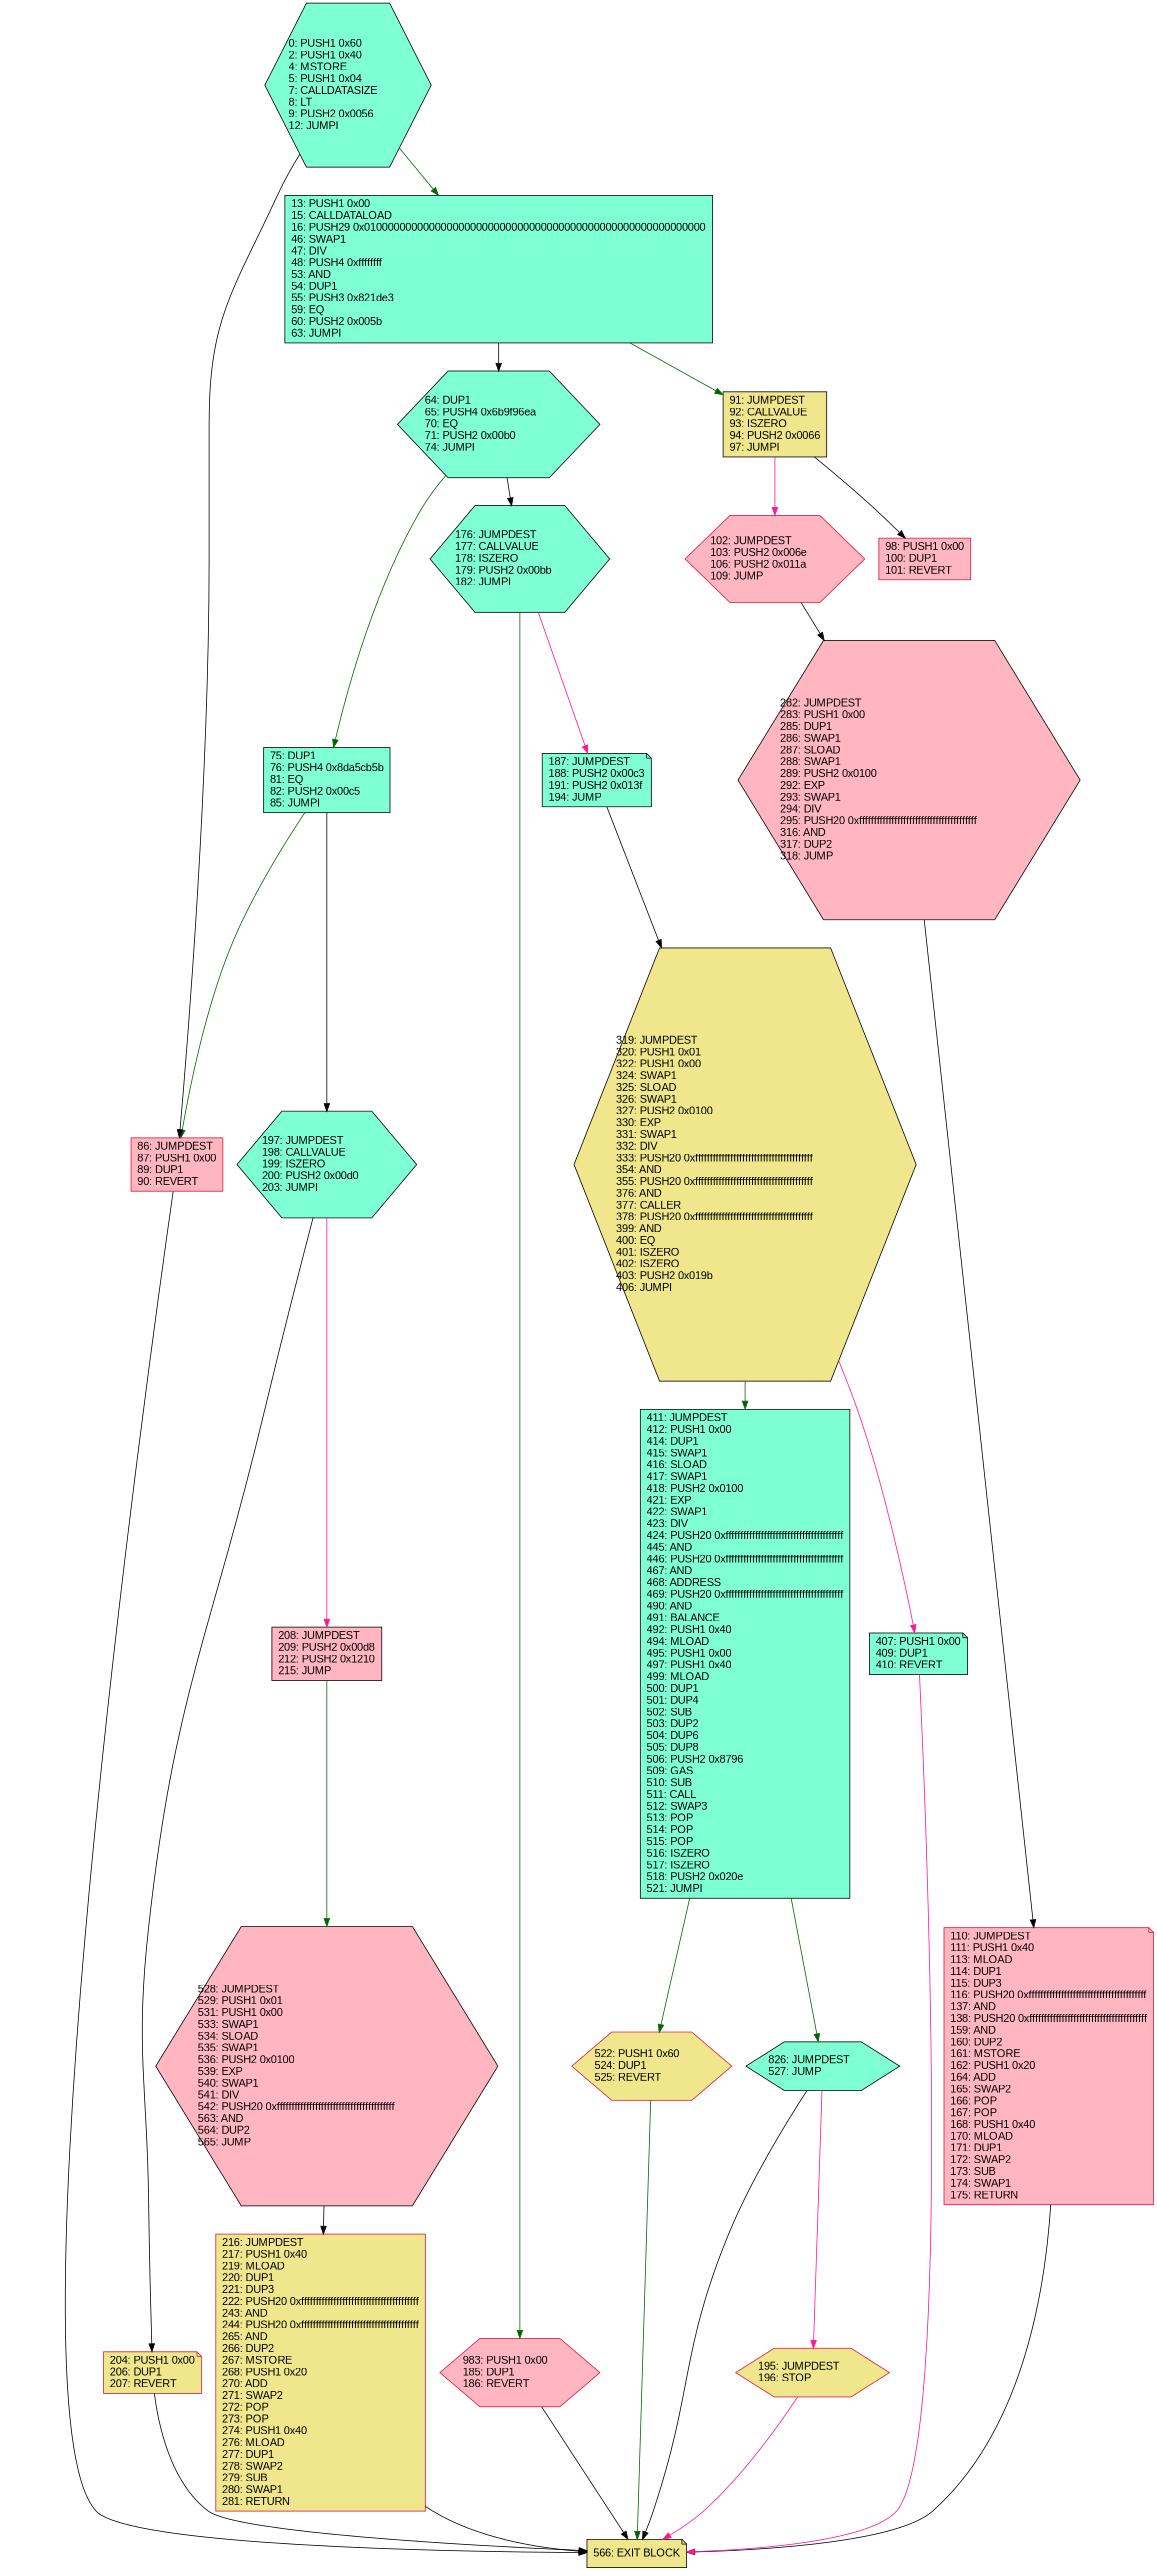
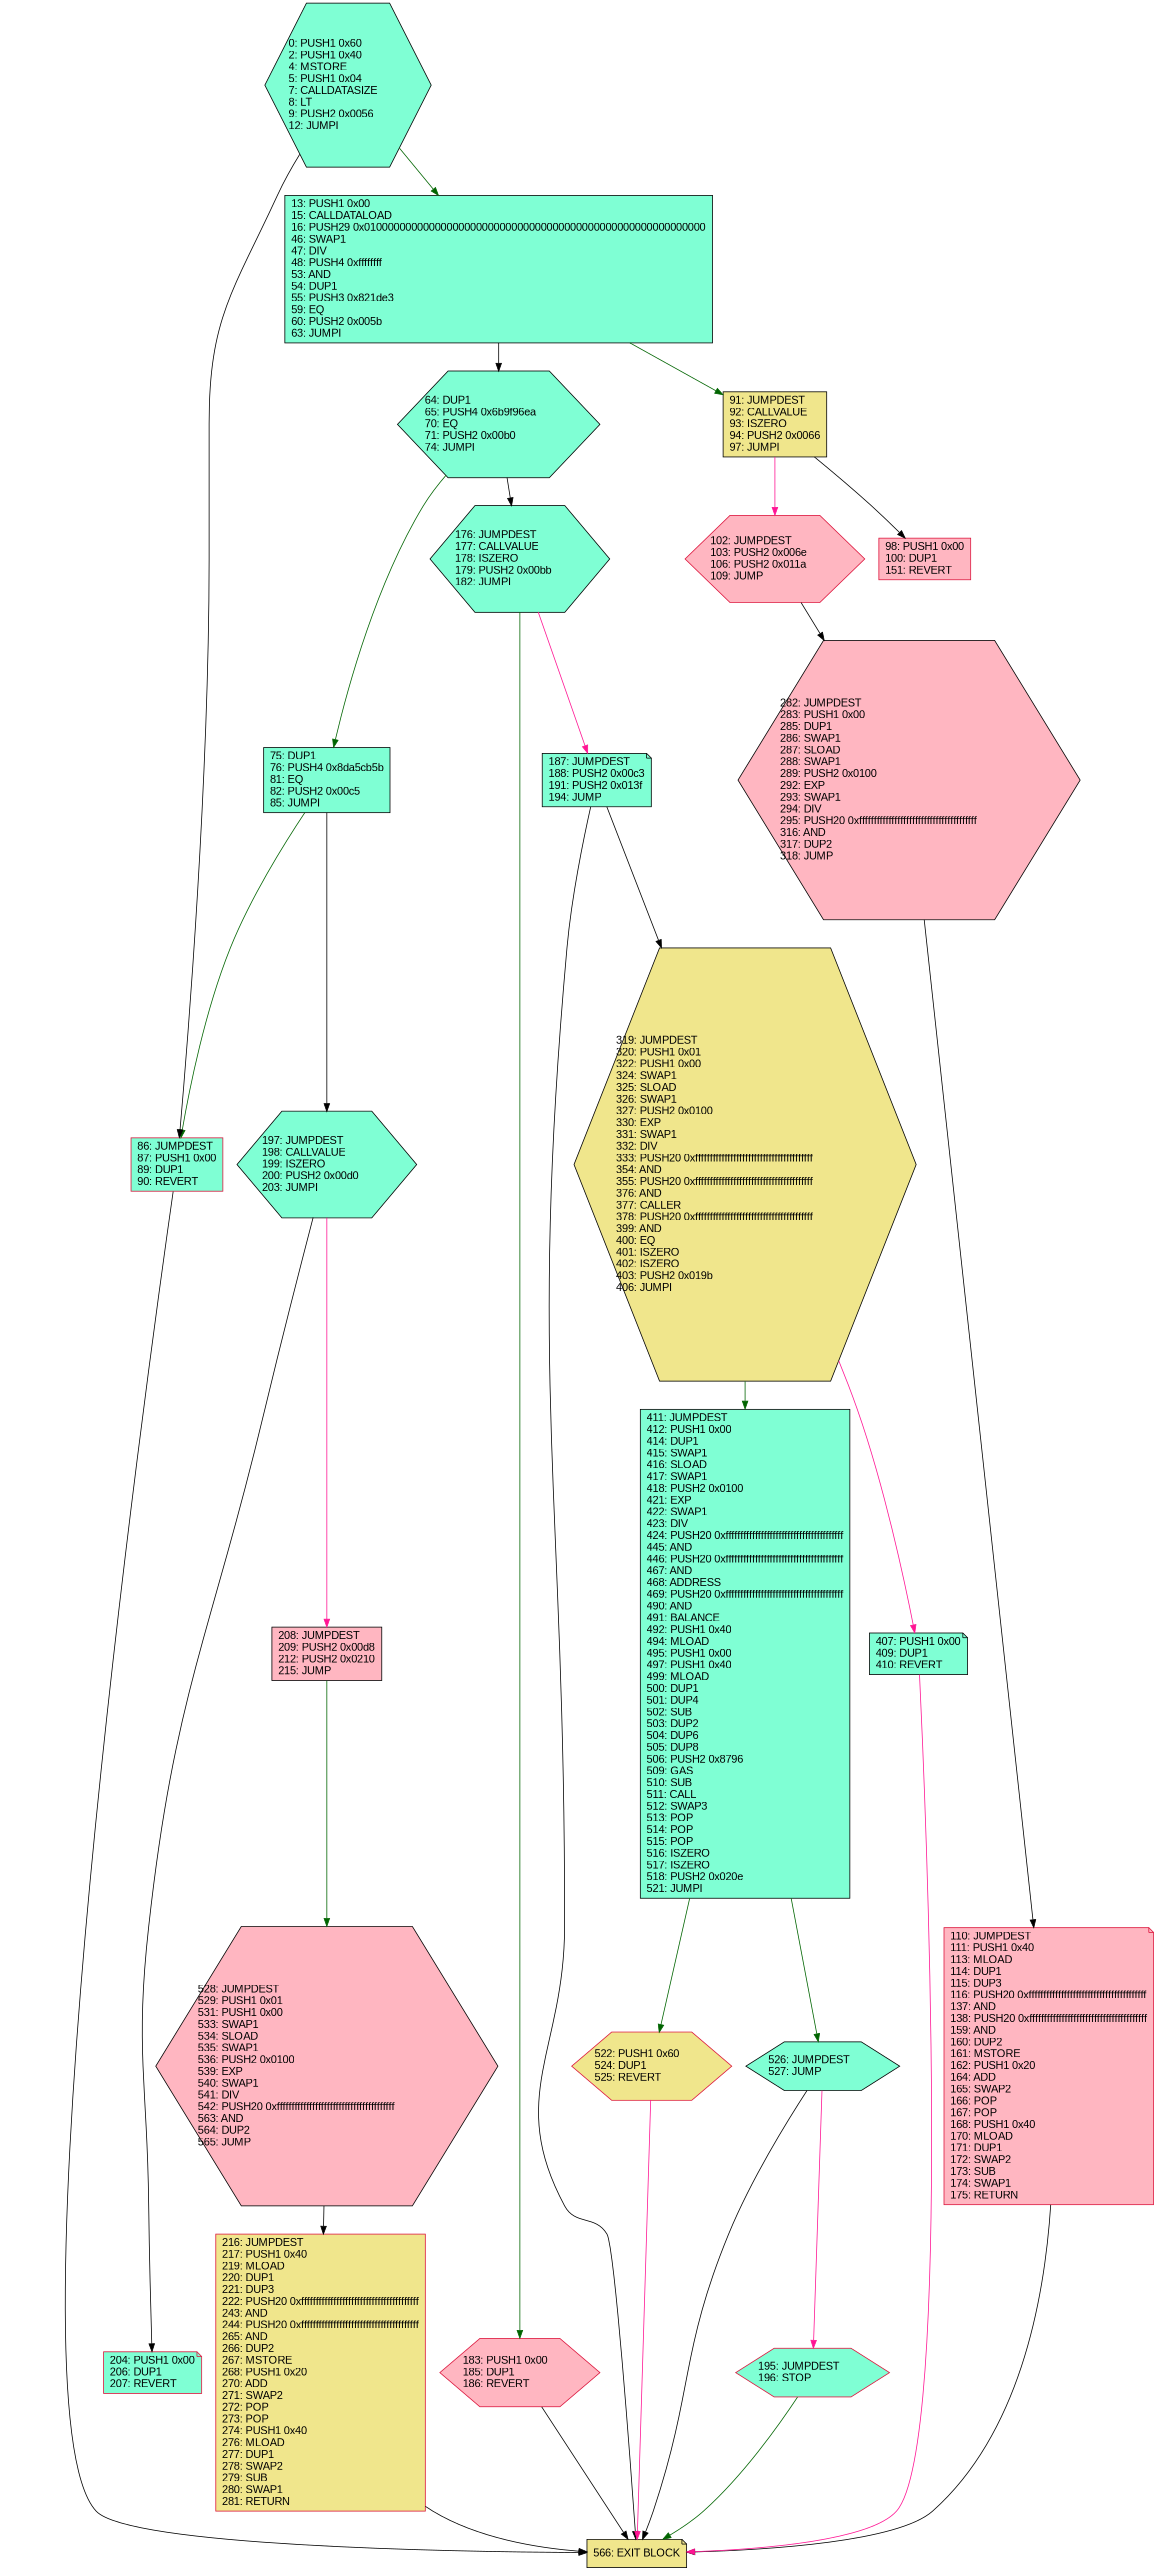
(925, 559) -> (925, 559)
(177, 1165) -> (177, 1165)
(327, 1654) -> (327, 1654)
(823, 2066) -> (823, 2066)
(644, 2316) -> (644, 2316)
(153, 2373) -> (153, 2373)
(520, 2373) -> (520, 2373)
(813, 2373) -> (813, 2373)
(741, 2473) -> (741, 2473)
(326, 2533) -> (561, 1684)
